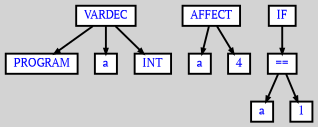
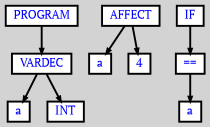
(76, 38) -> (42, 37)
(301, 112) -> none
